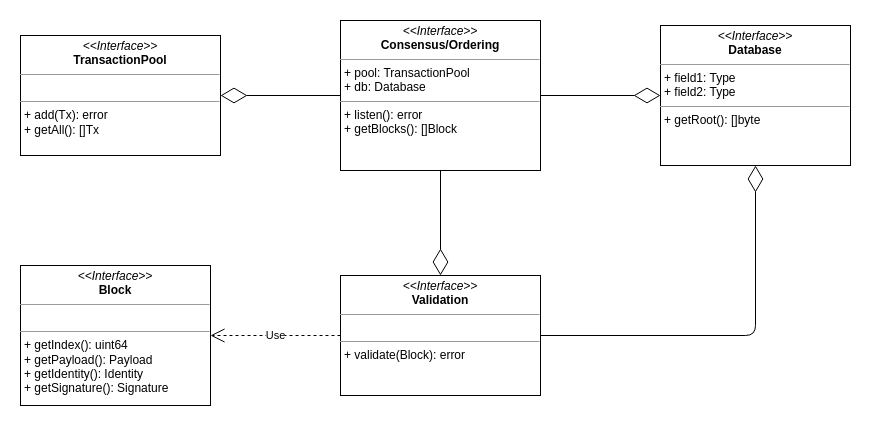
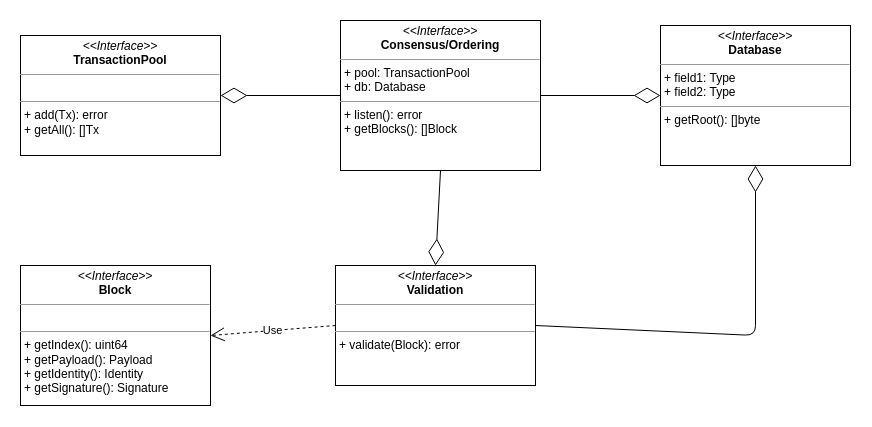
(441, 336) -> (436, 326)
